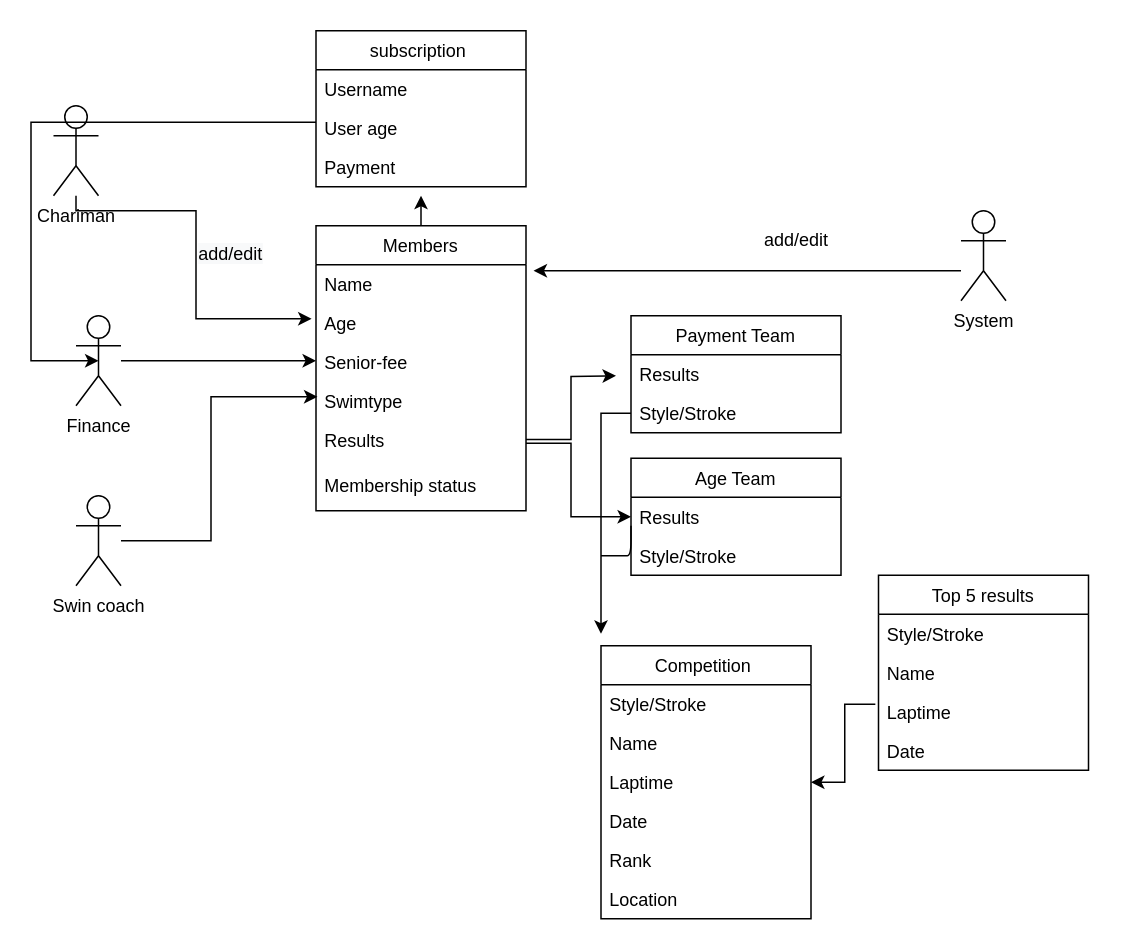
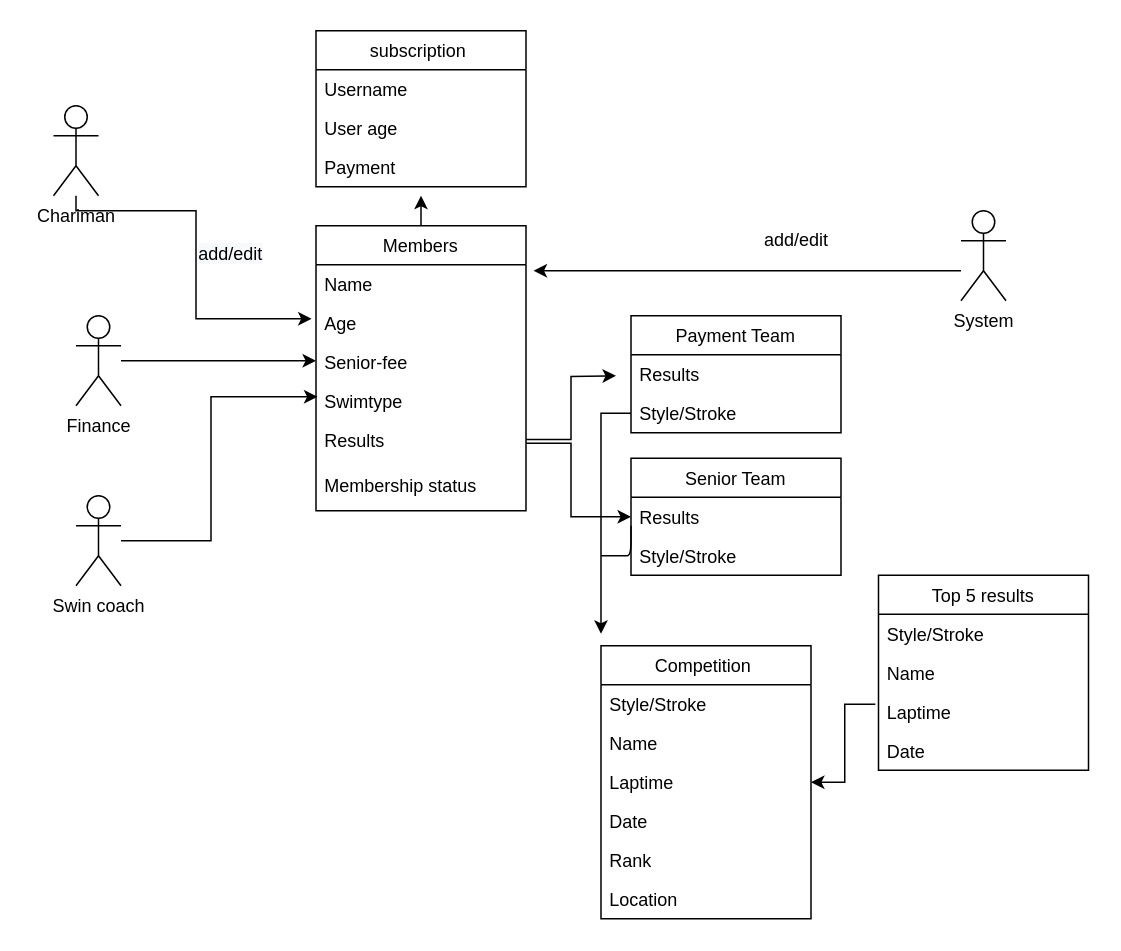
(31, 127) -> none
(735, 479) -> (735, 479)
